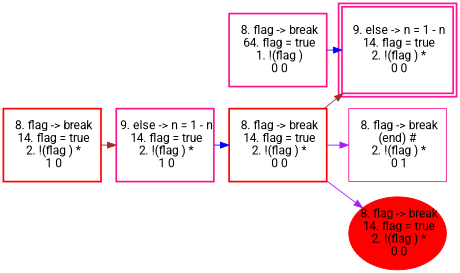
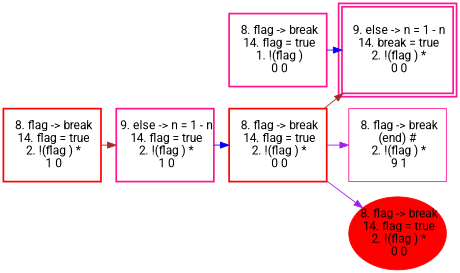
(278, 50) -> (278, 50)
(398, 50) -> (398, 50)
(398, 145) -> (398, 145)
